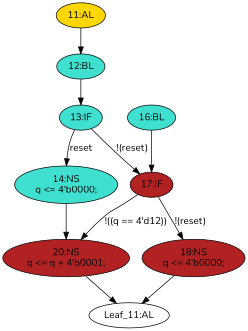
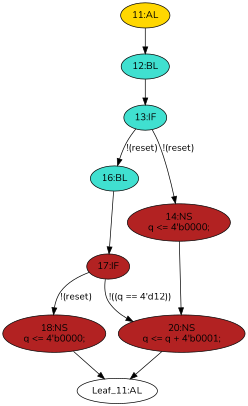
(81, 148) -> (179, 148)
(112, 149) -> (126, 143)
(66, 185) -> (179, 223)
